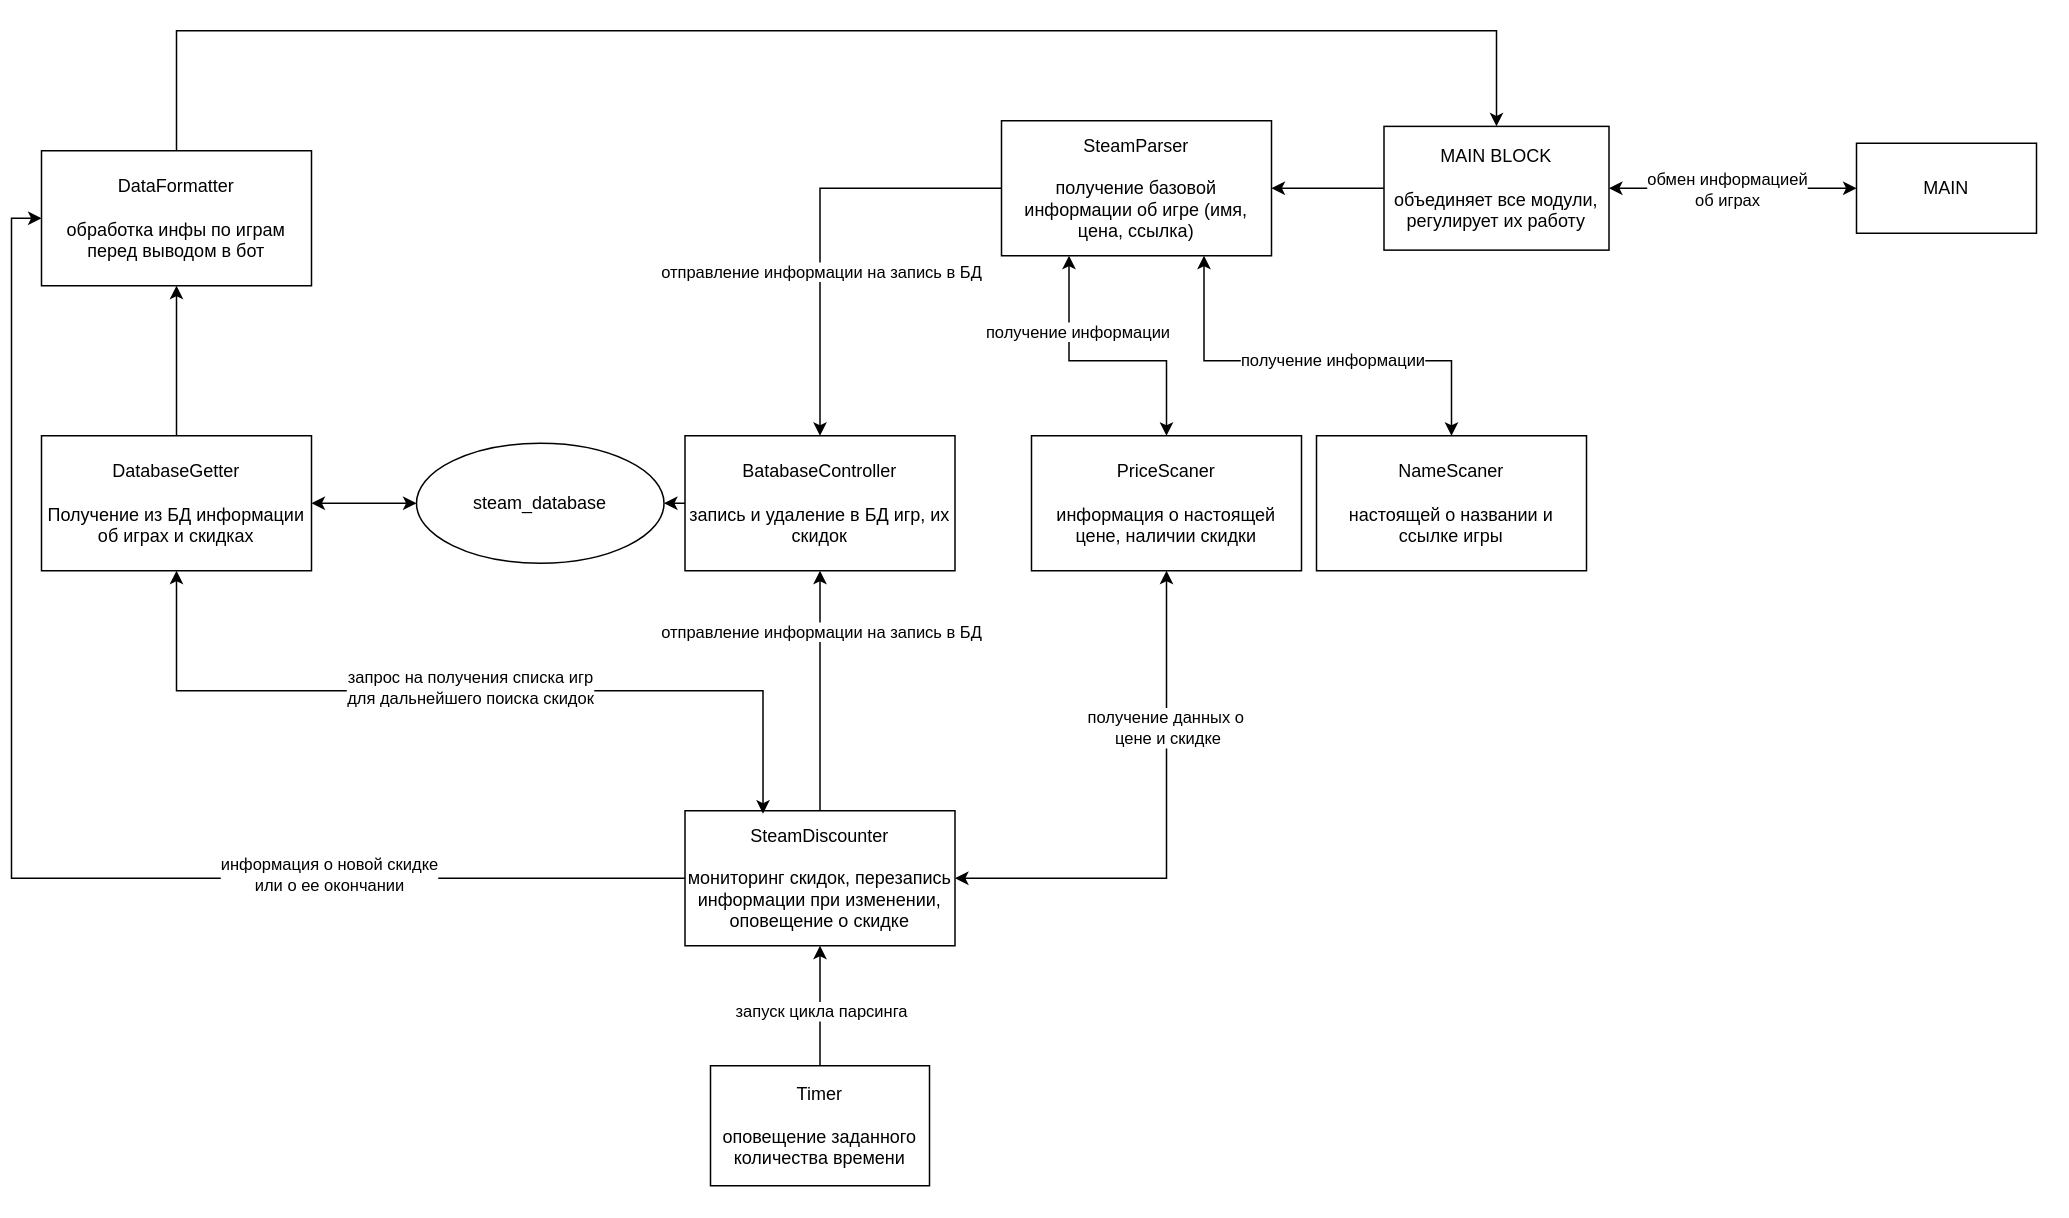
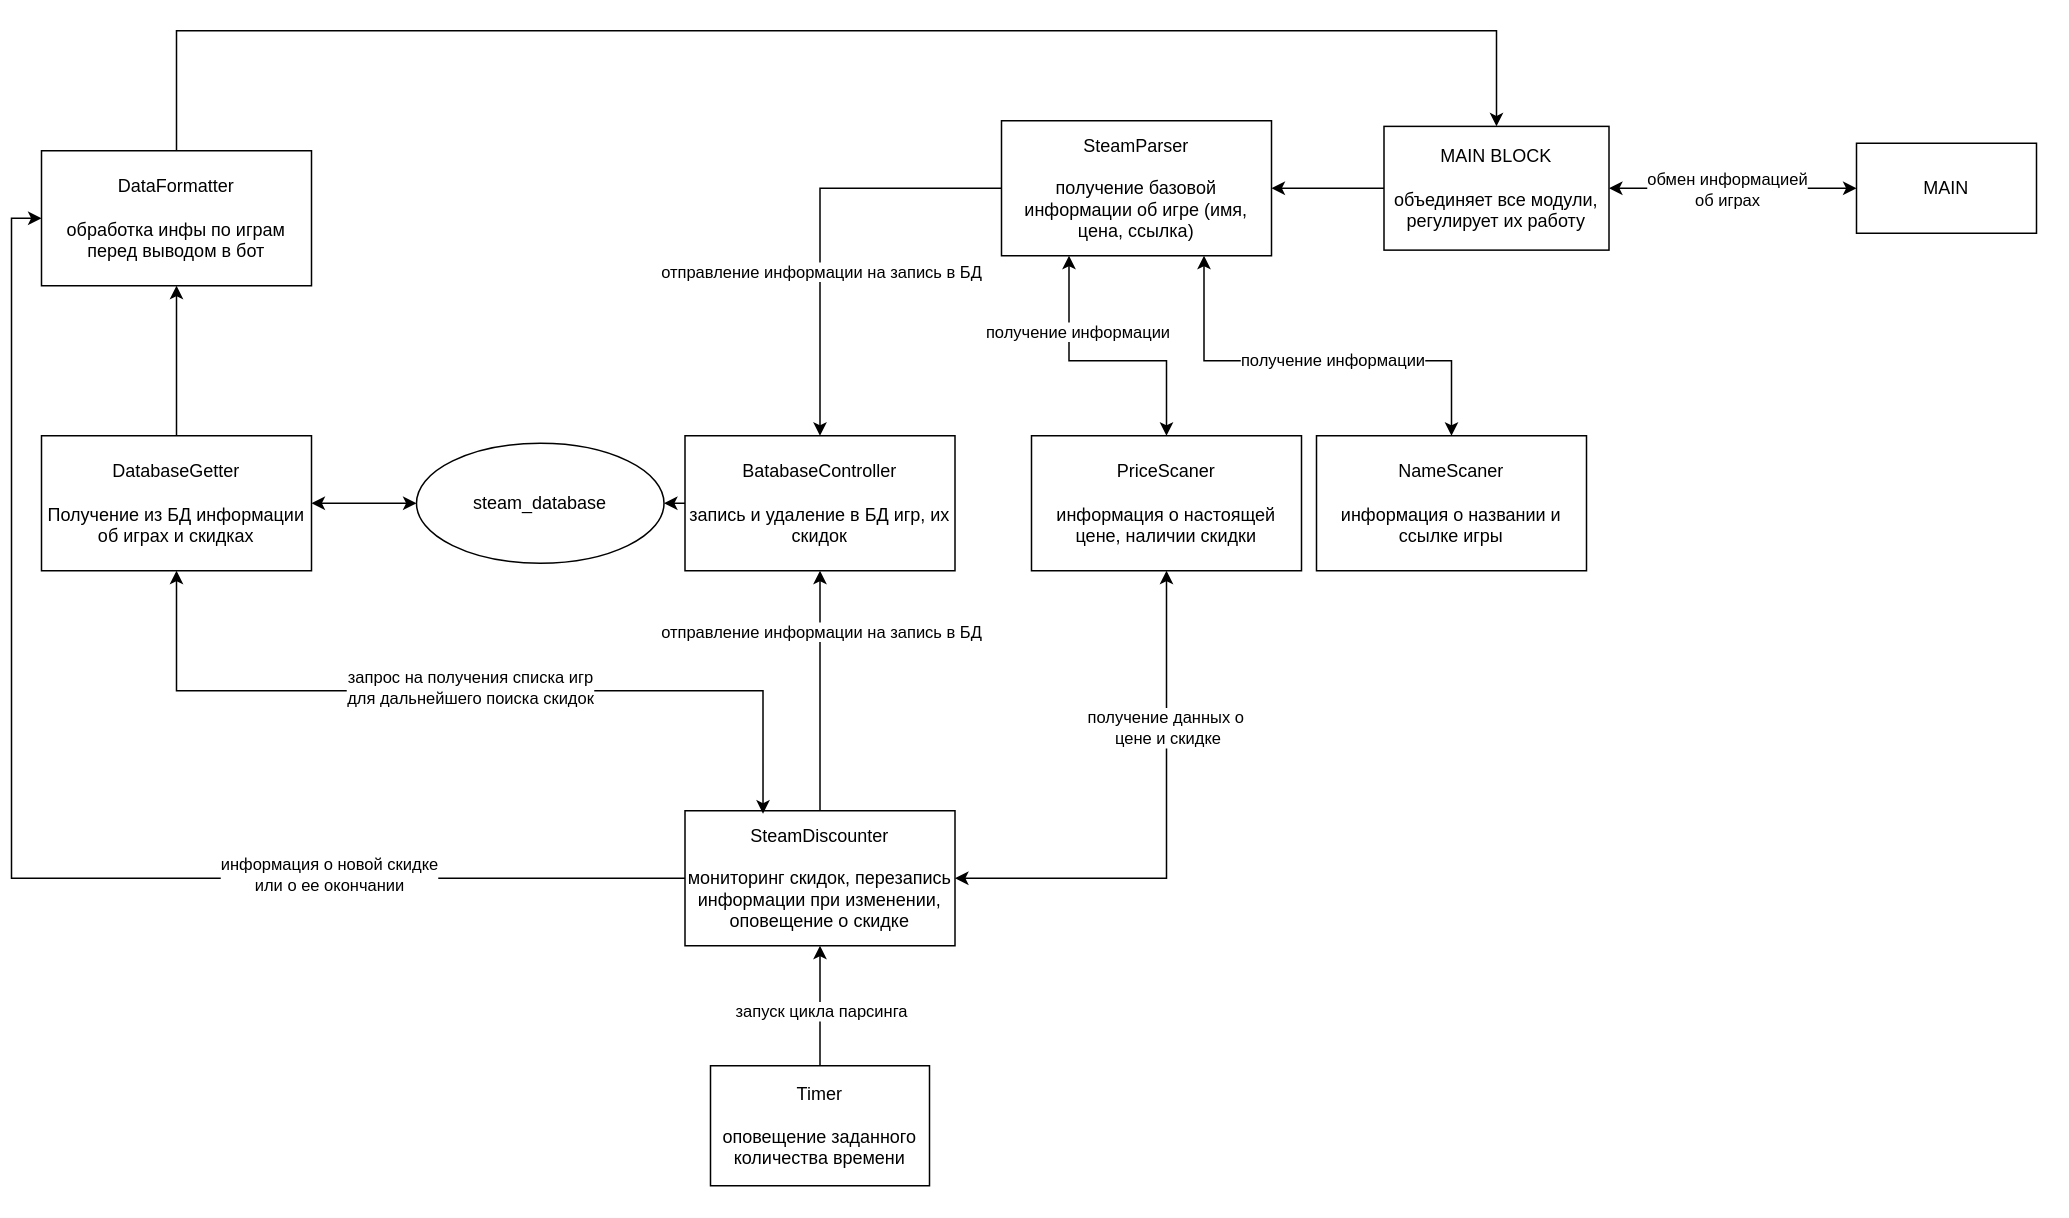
(1451, 503) -> (1451, 503)
